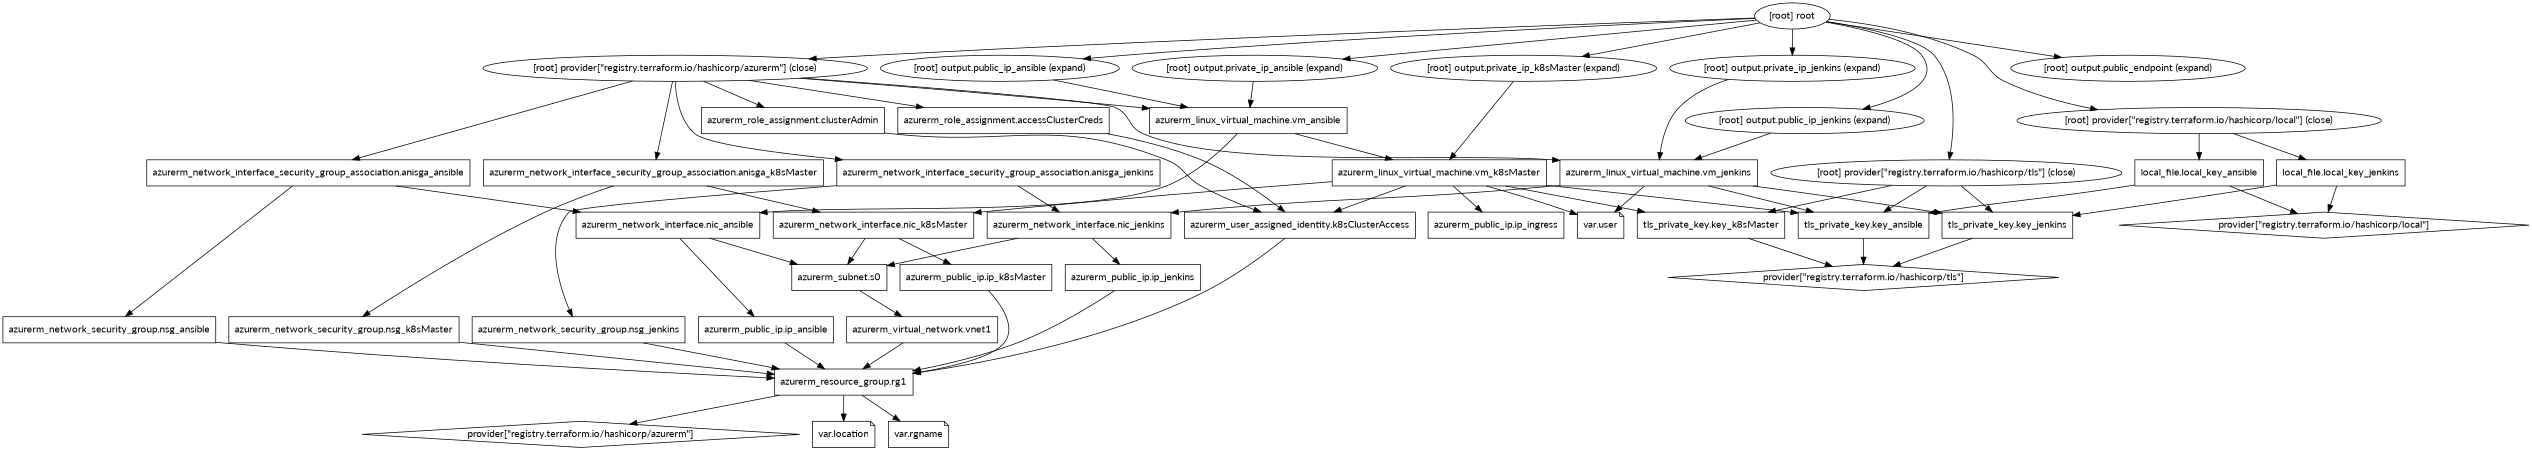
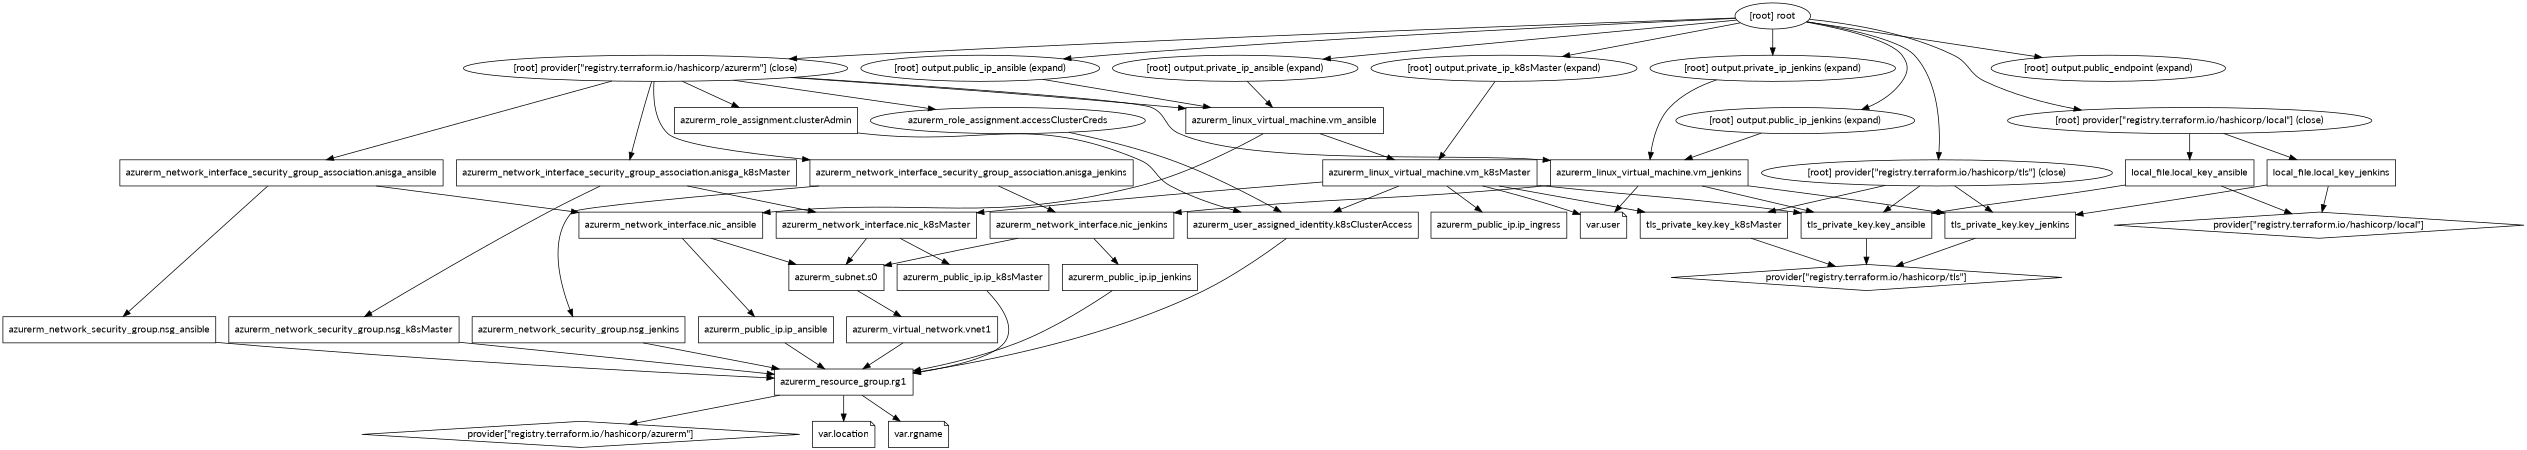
(1004, 121) -> (1008, 121)
